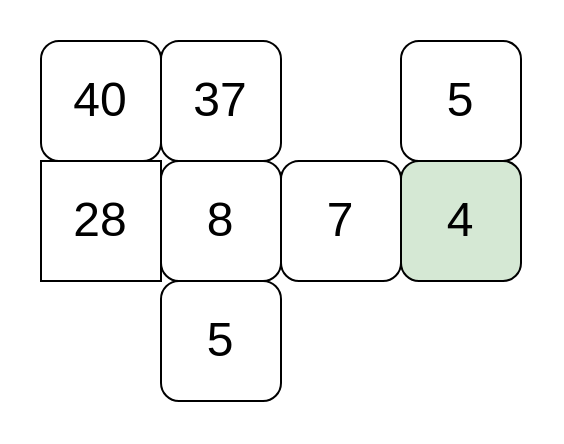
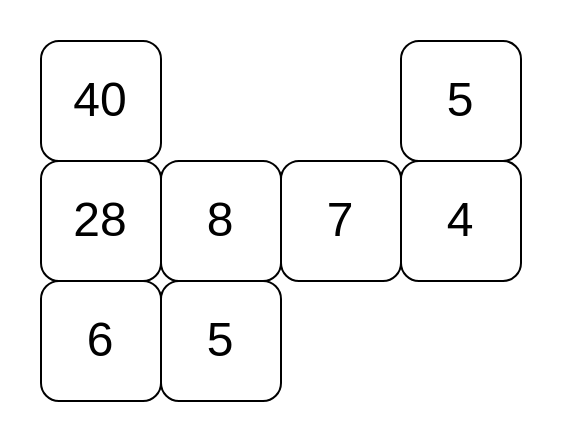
(221, 101) -> none
(101, 221) -> (101, 221)
(461, 221) -> (461, 221)
none -> (101, 341)
